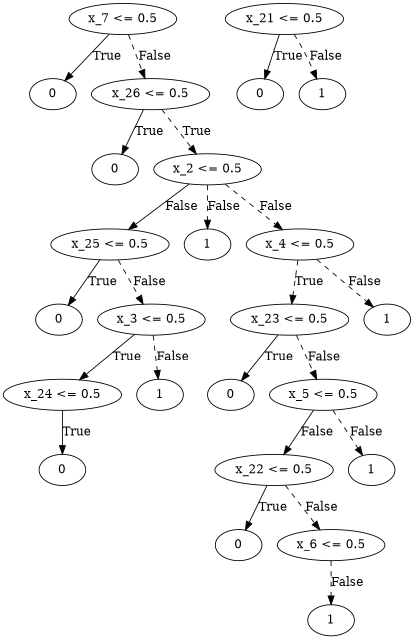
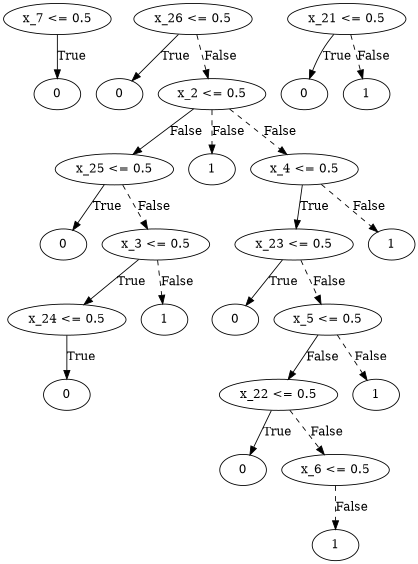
(135, 52) -> none
(197, 132) -> (221, 57)
(295, 278) -> (300, 203)
